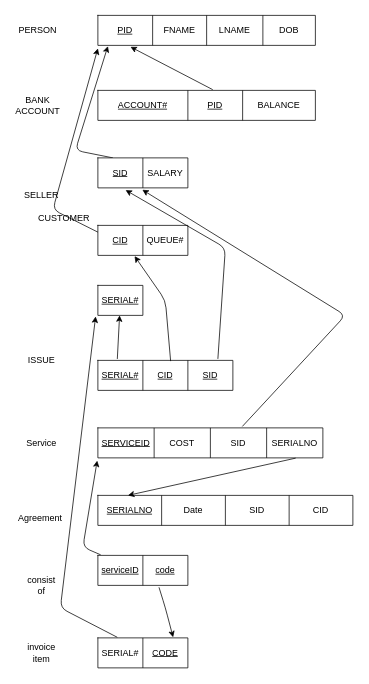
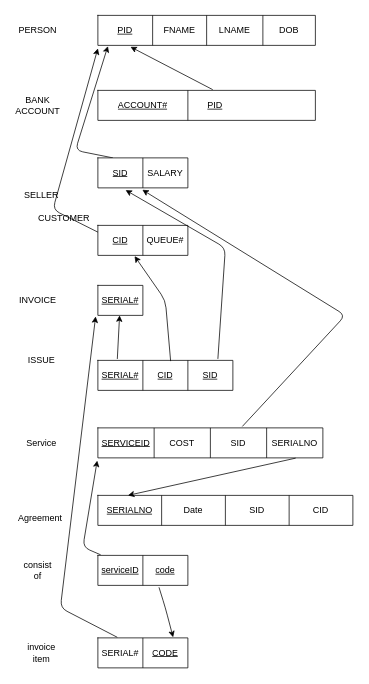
(279, 105) -> none
none -> (38, 300)
(42, 585) -> (38, 570)
